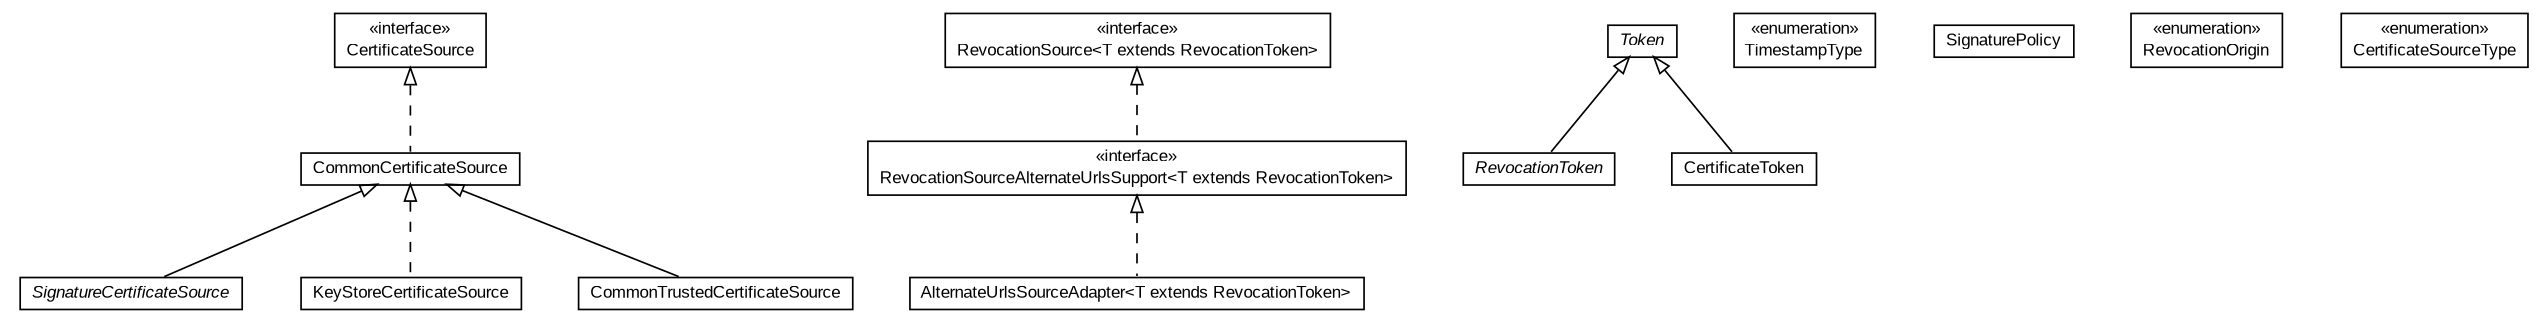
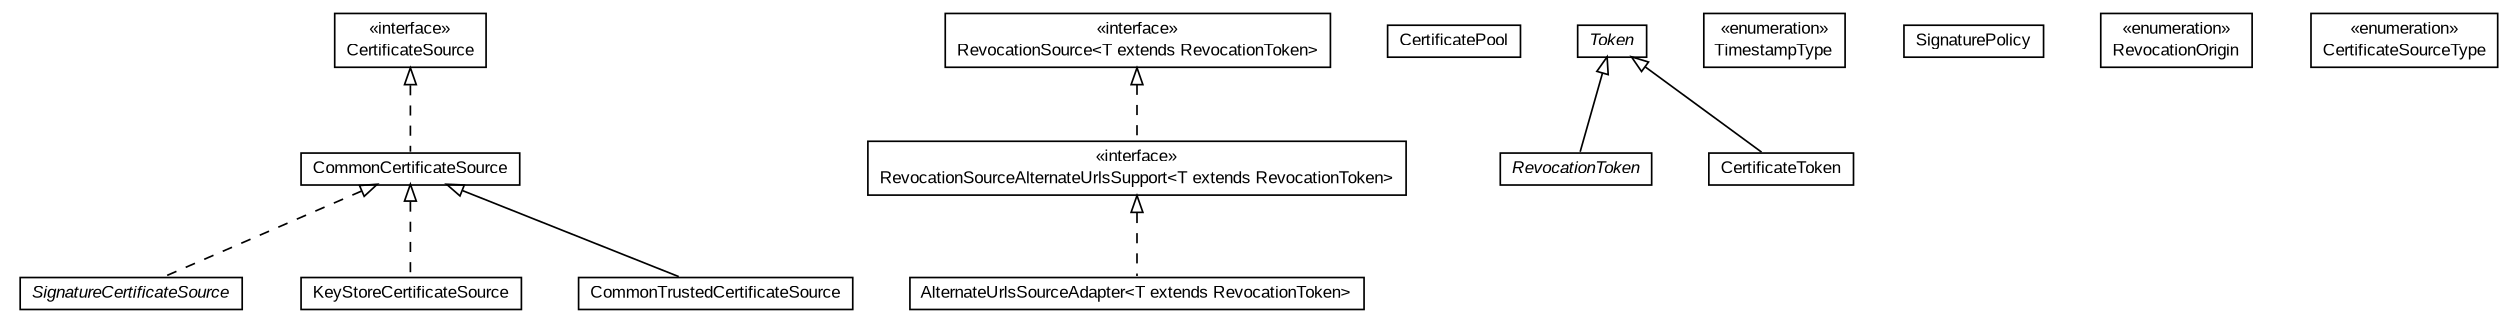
none -> (1453, 40)
(263, 234) -> (263, 234)
